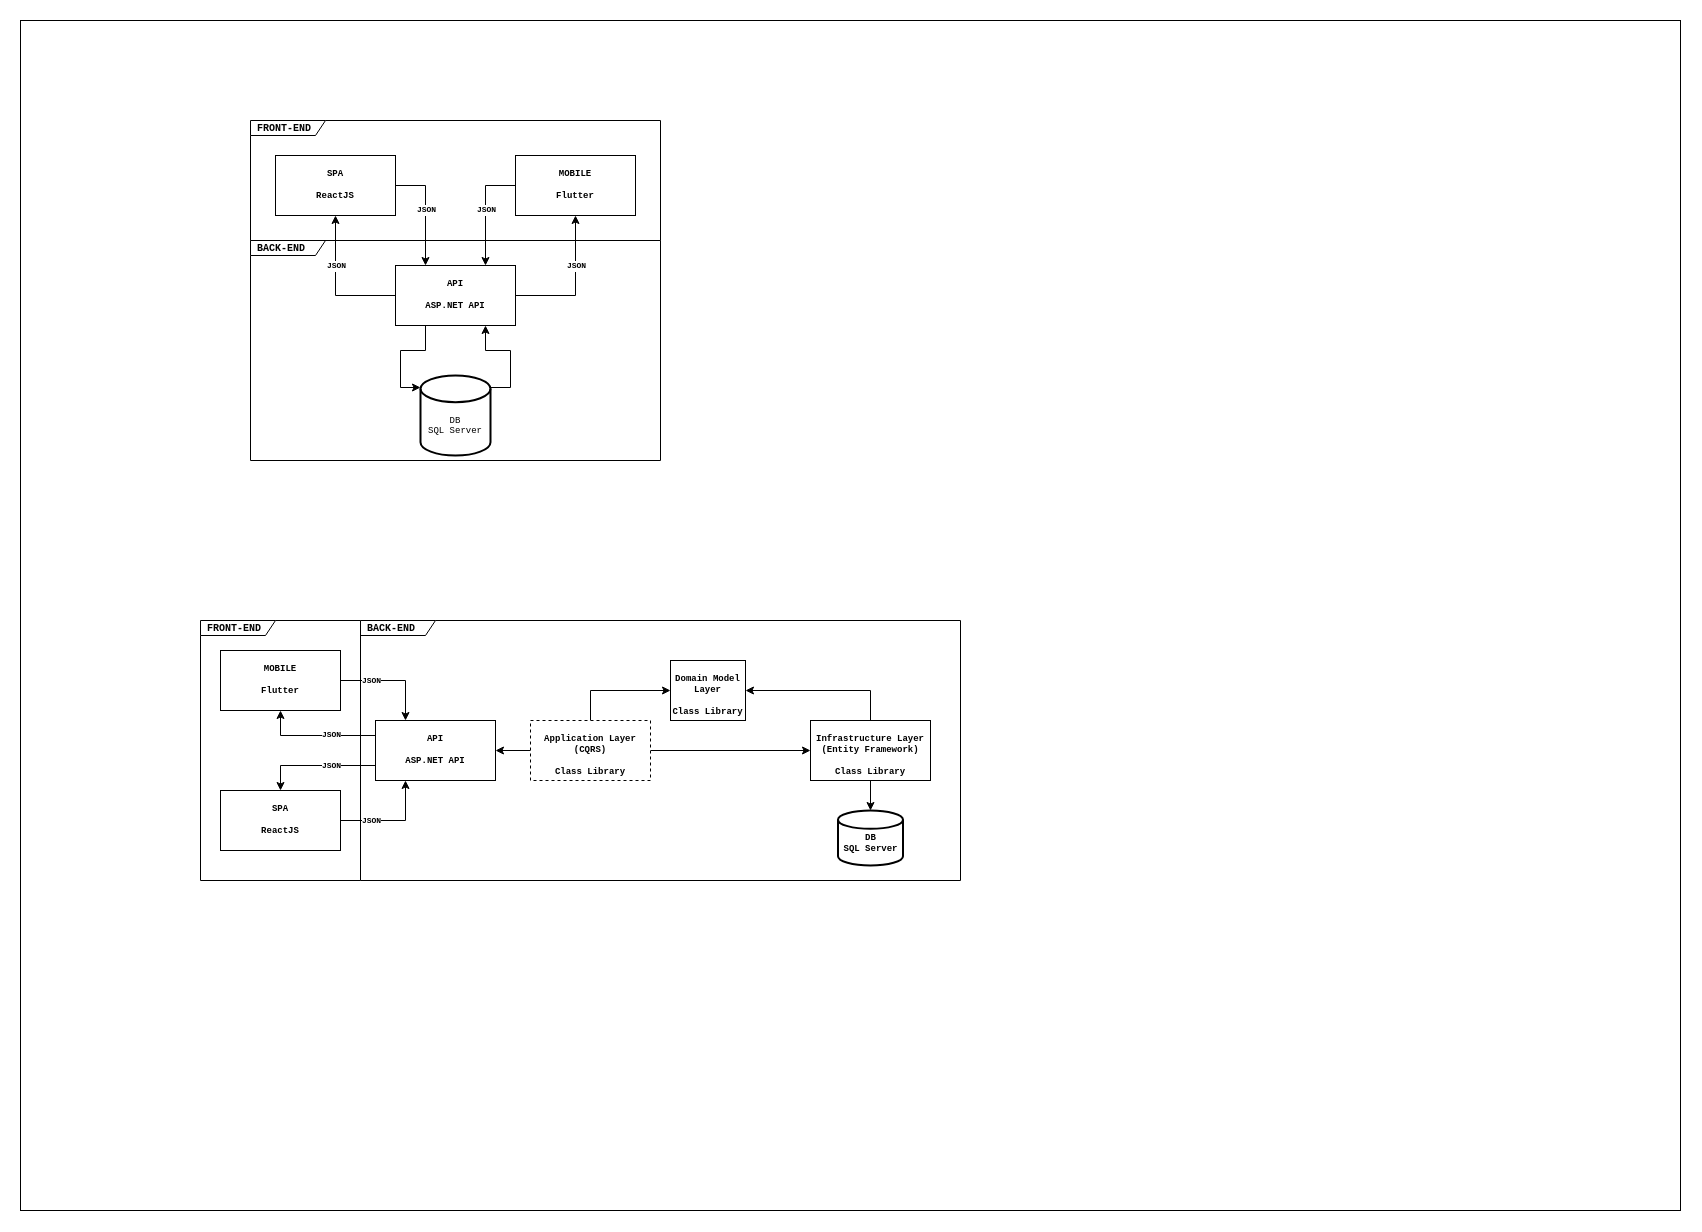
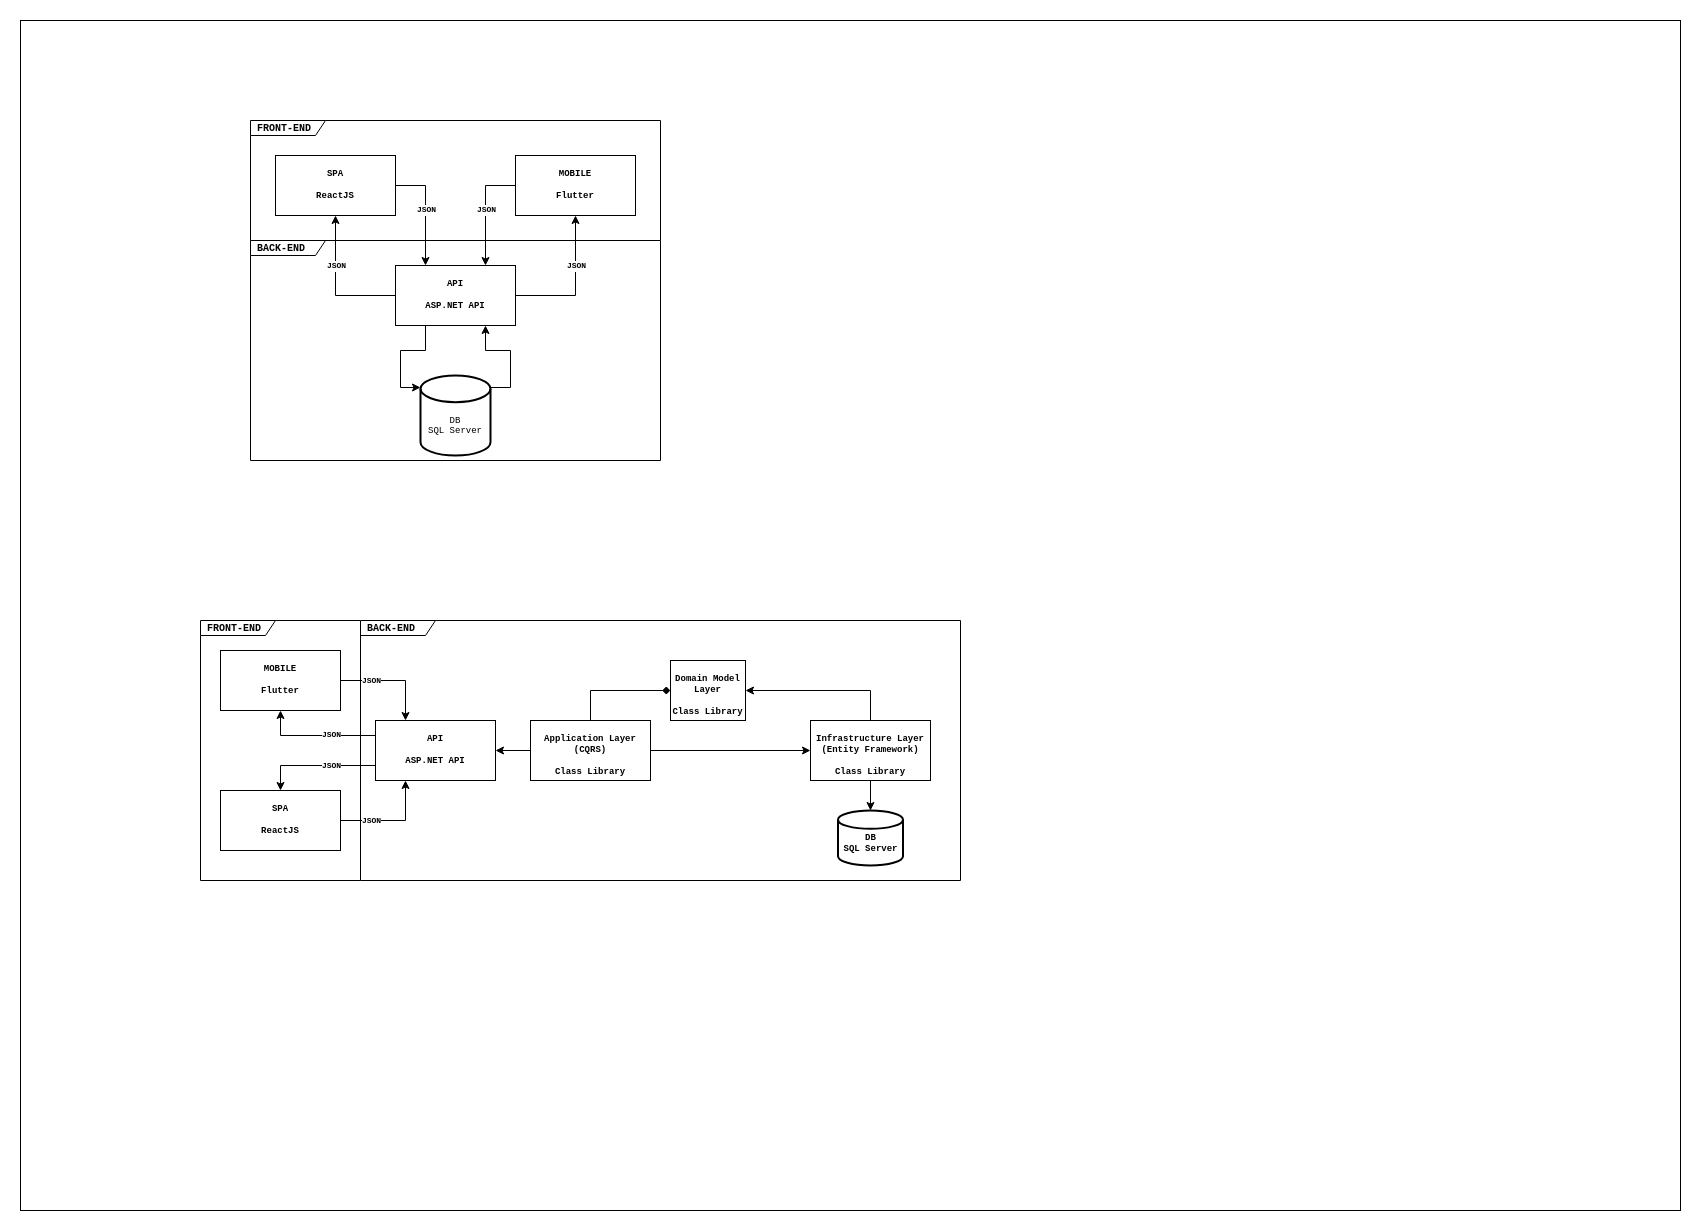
(662, 691) -> (662, 691)
(591, 751) -> (591, 751)
